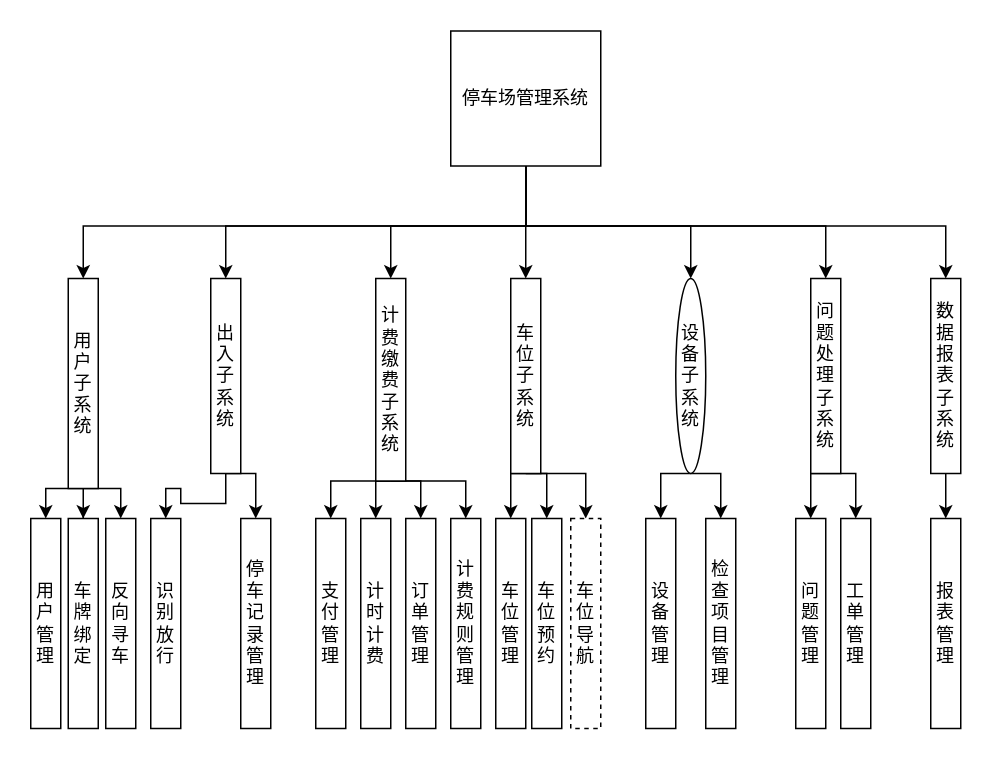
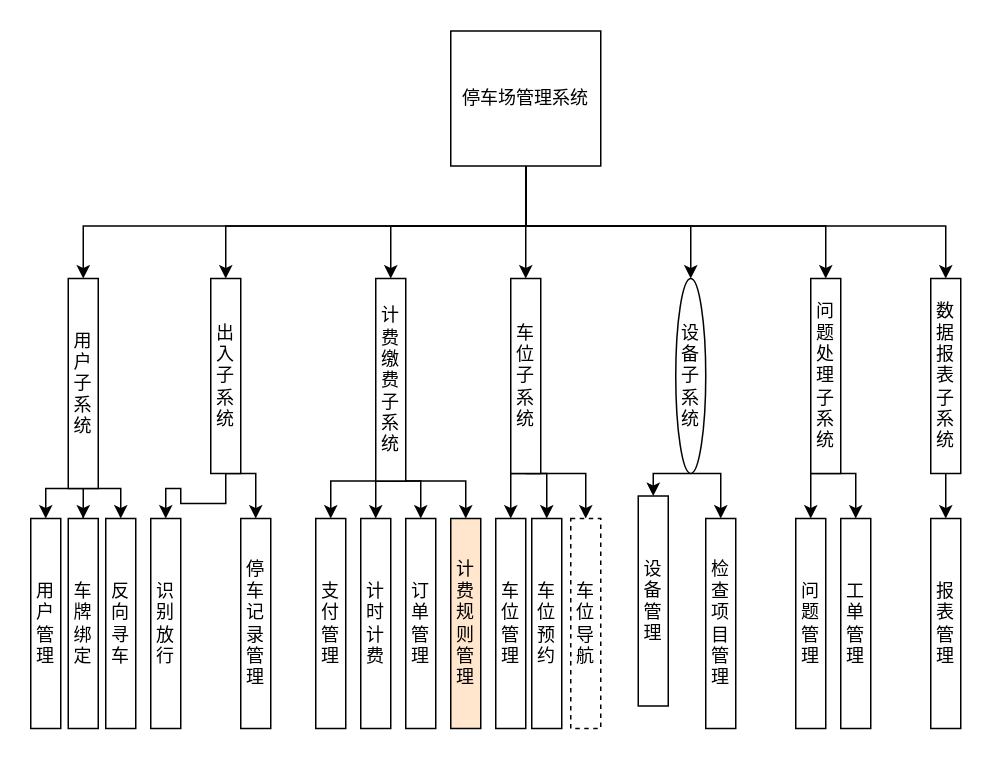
(466, 623) -> (466, 623)
(661, 623) -> (653, 601)
